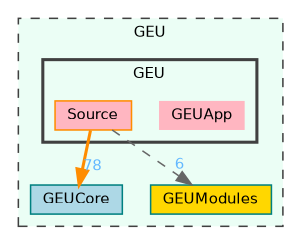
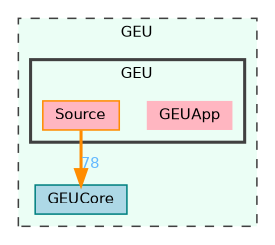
(211, 200) -> none
